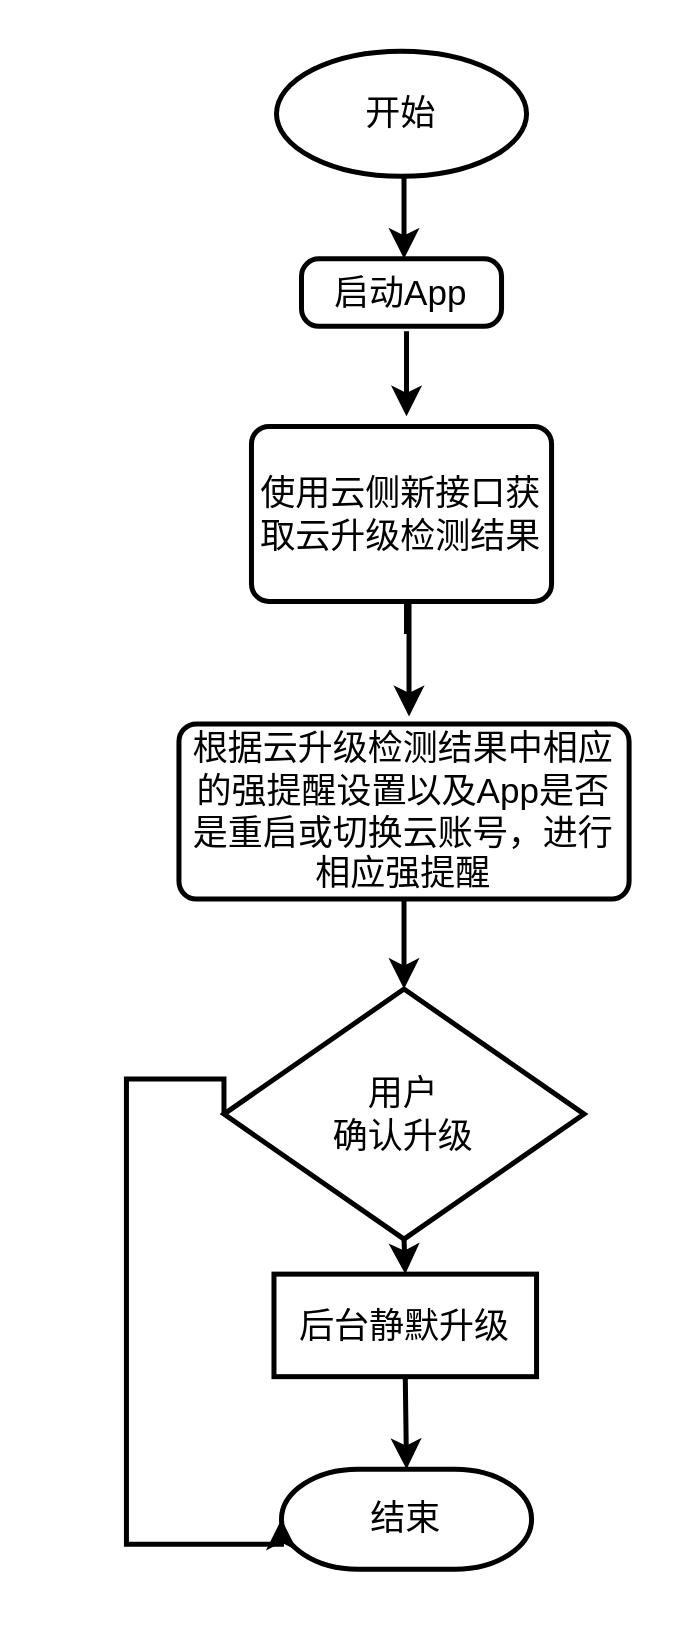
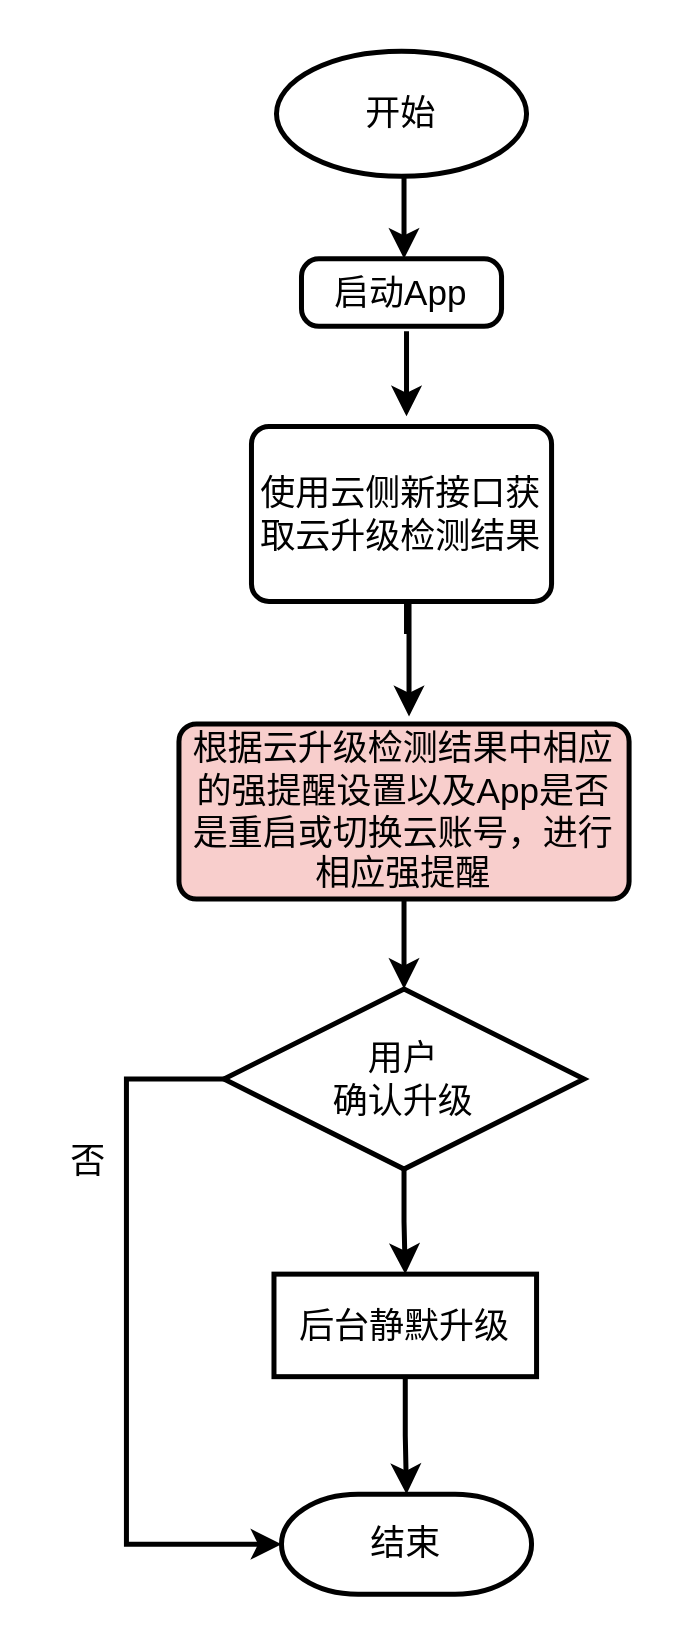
(404, 811) -> (404, 811)
(404, 1114) -> (404, 1079)
none -> (89, 1161)
(406, 1519) -> (406, 1544)
